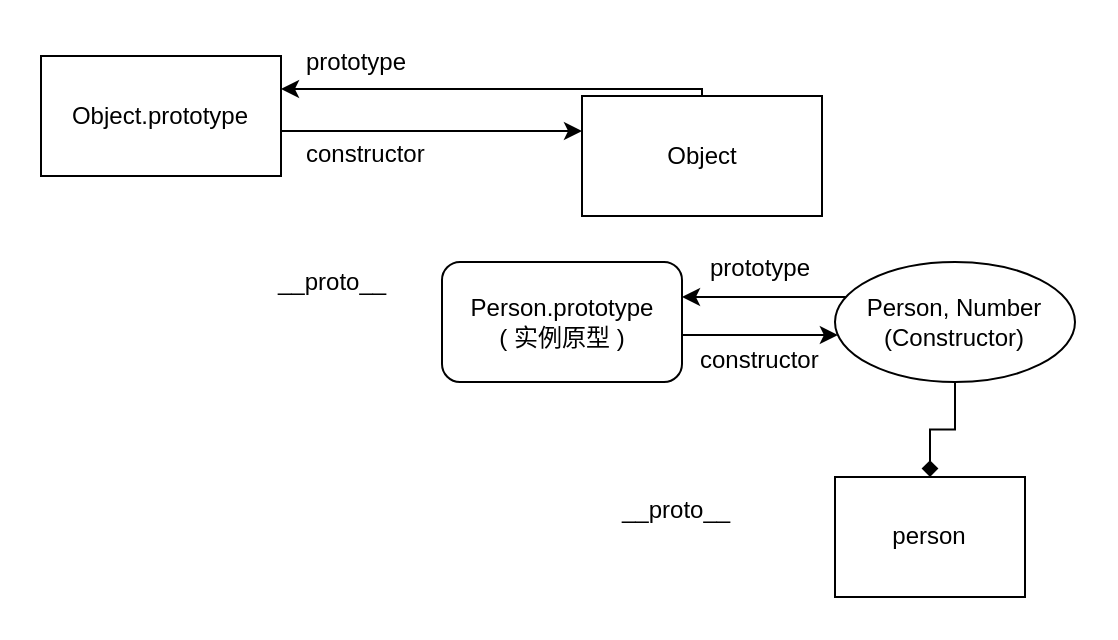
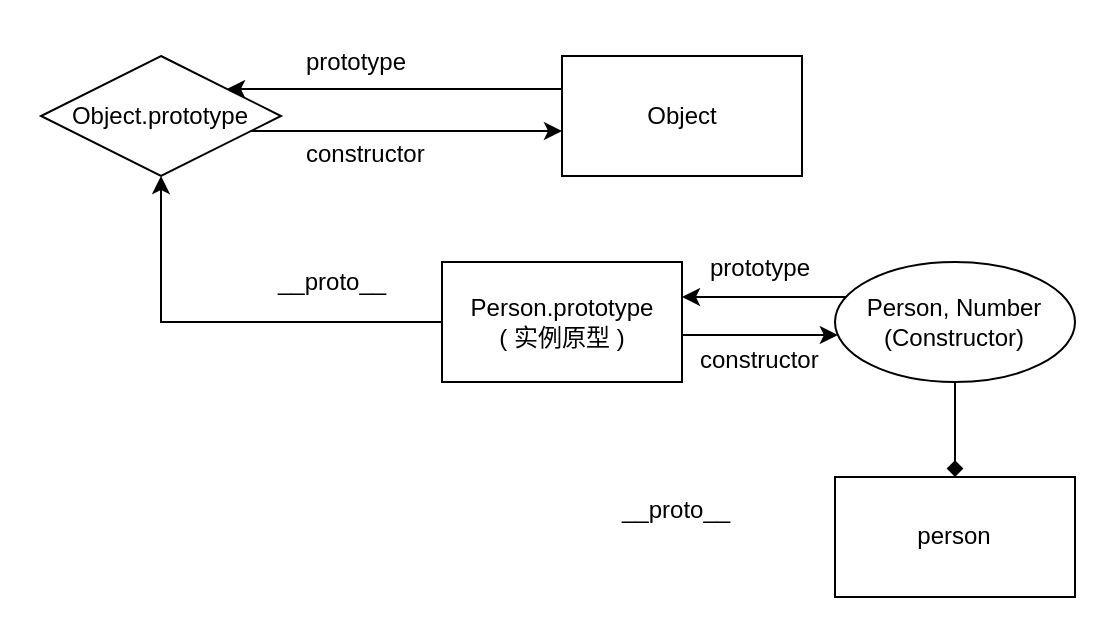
(161, 116) -> (161, 116)
(702, 156) -> (682, 116)
none -> (235, 322)
(562, 322) -> (562, 322)
(930, 537) -> (955, 537)
